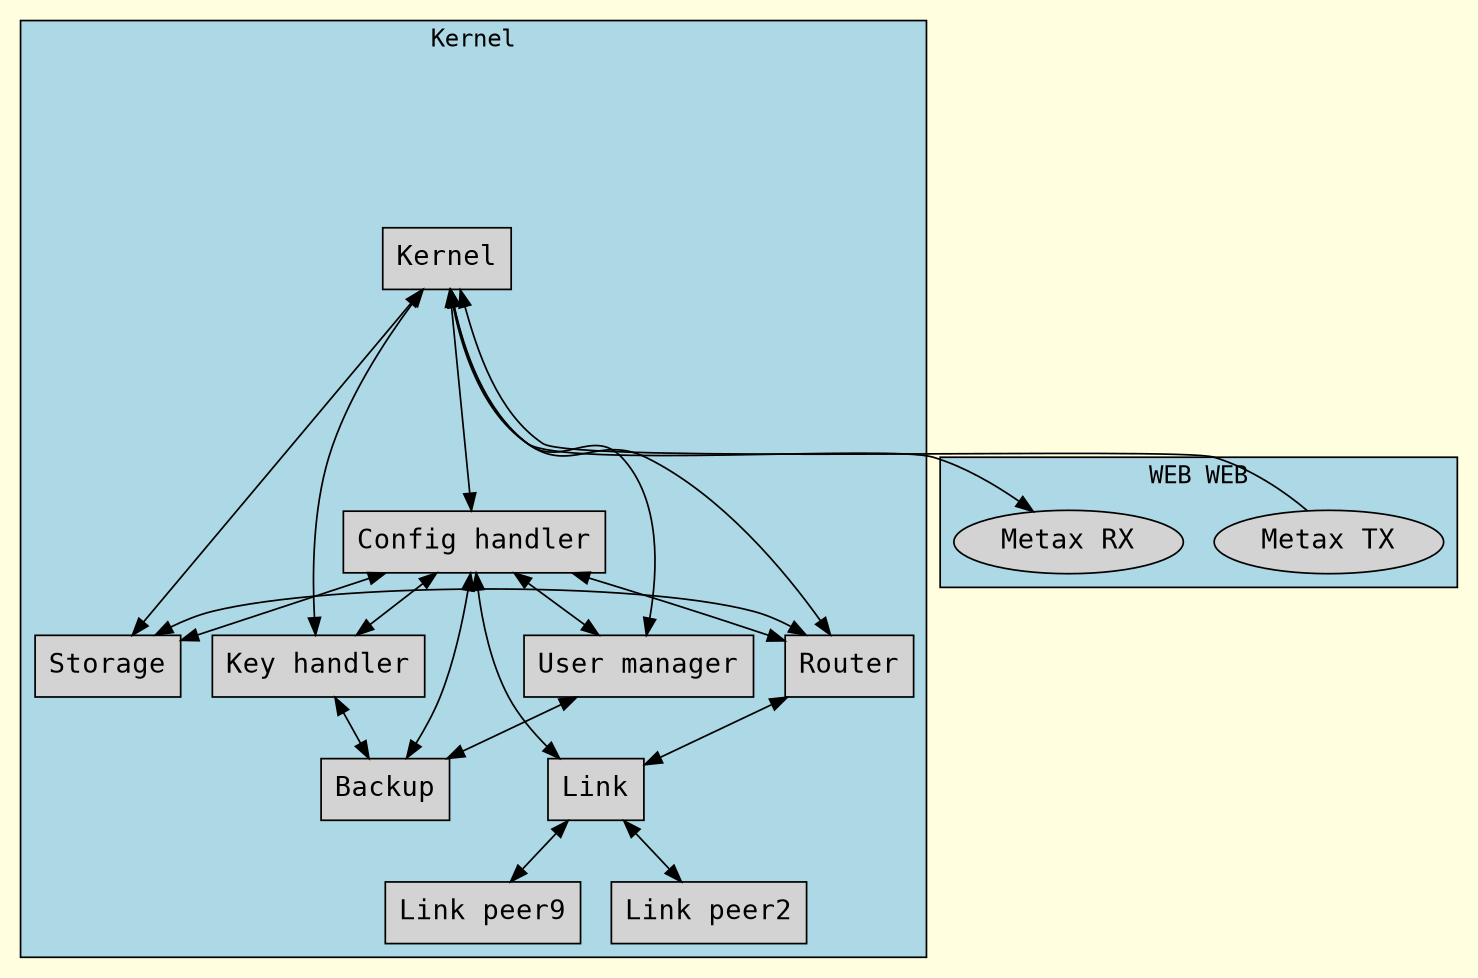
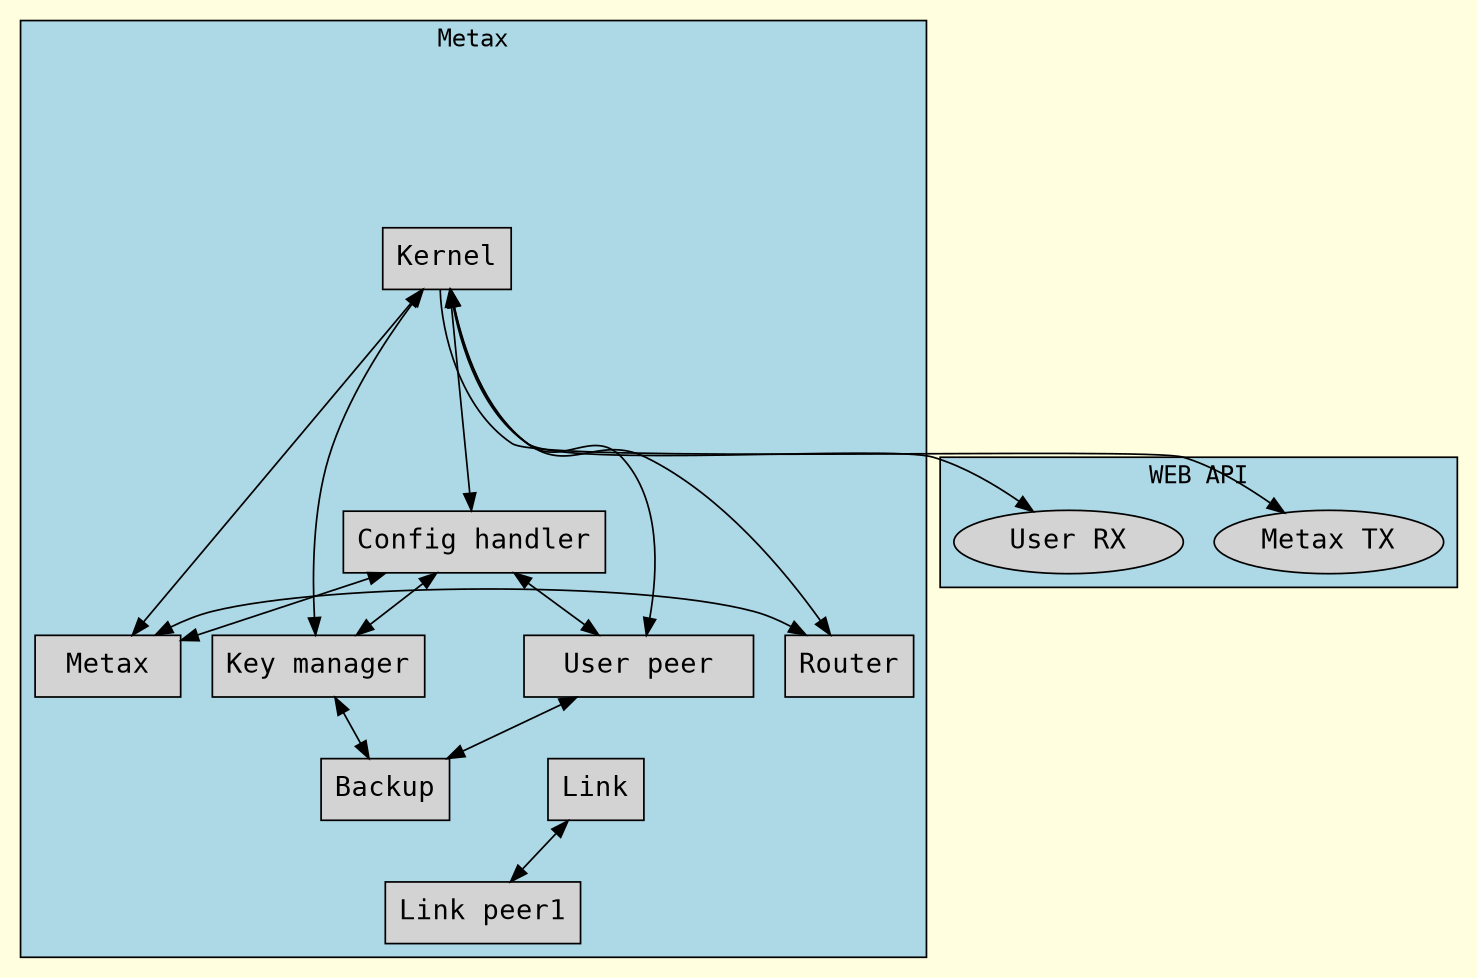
(474, 40) -> (474, 40)
(852, 454) -> (809, 454)
(1199, 477) -> (1199, 477)
(1069, 542) -> (1069, 542)
(697, 612) -> none
(108, 666) -> (108, 666)
(319, 666) -> (319, 666)
(639, 666) -> (639, 666)
(450, 670) -> none
(499, 675) -> none
(716, 731) -> none
(483, 913) -> (483, 913)
(709, 913) -> none
